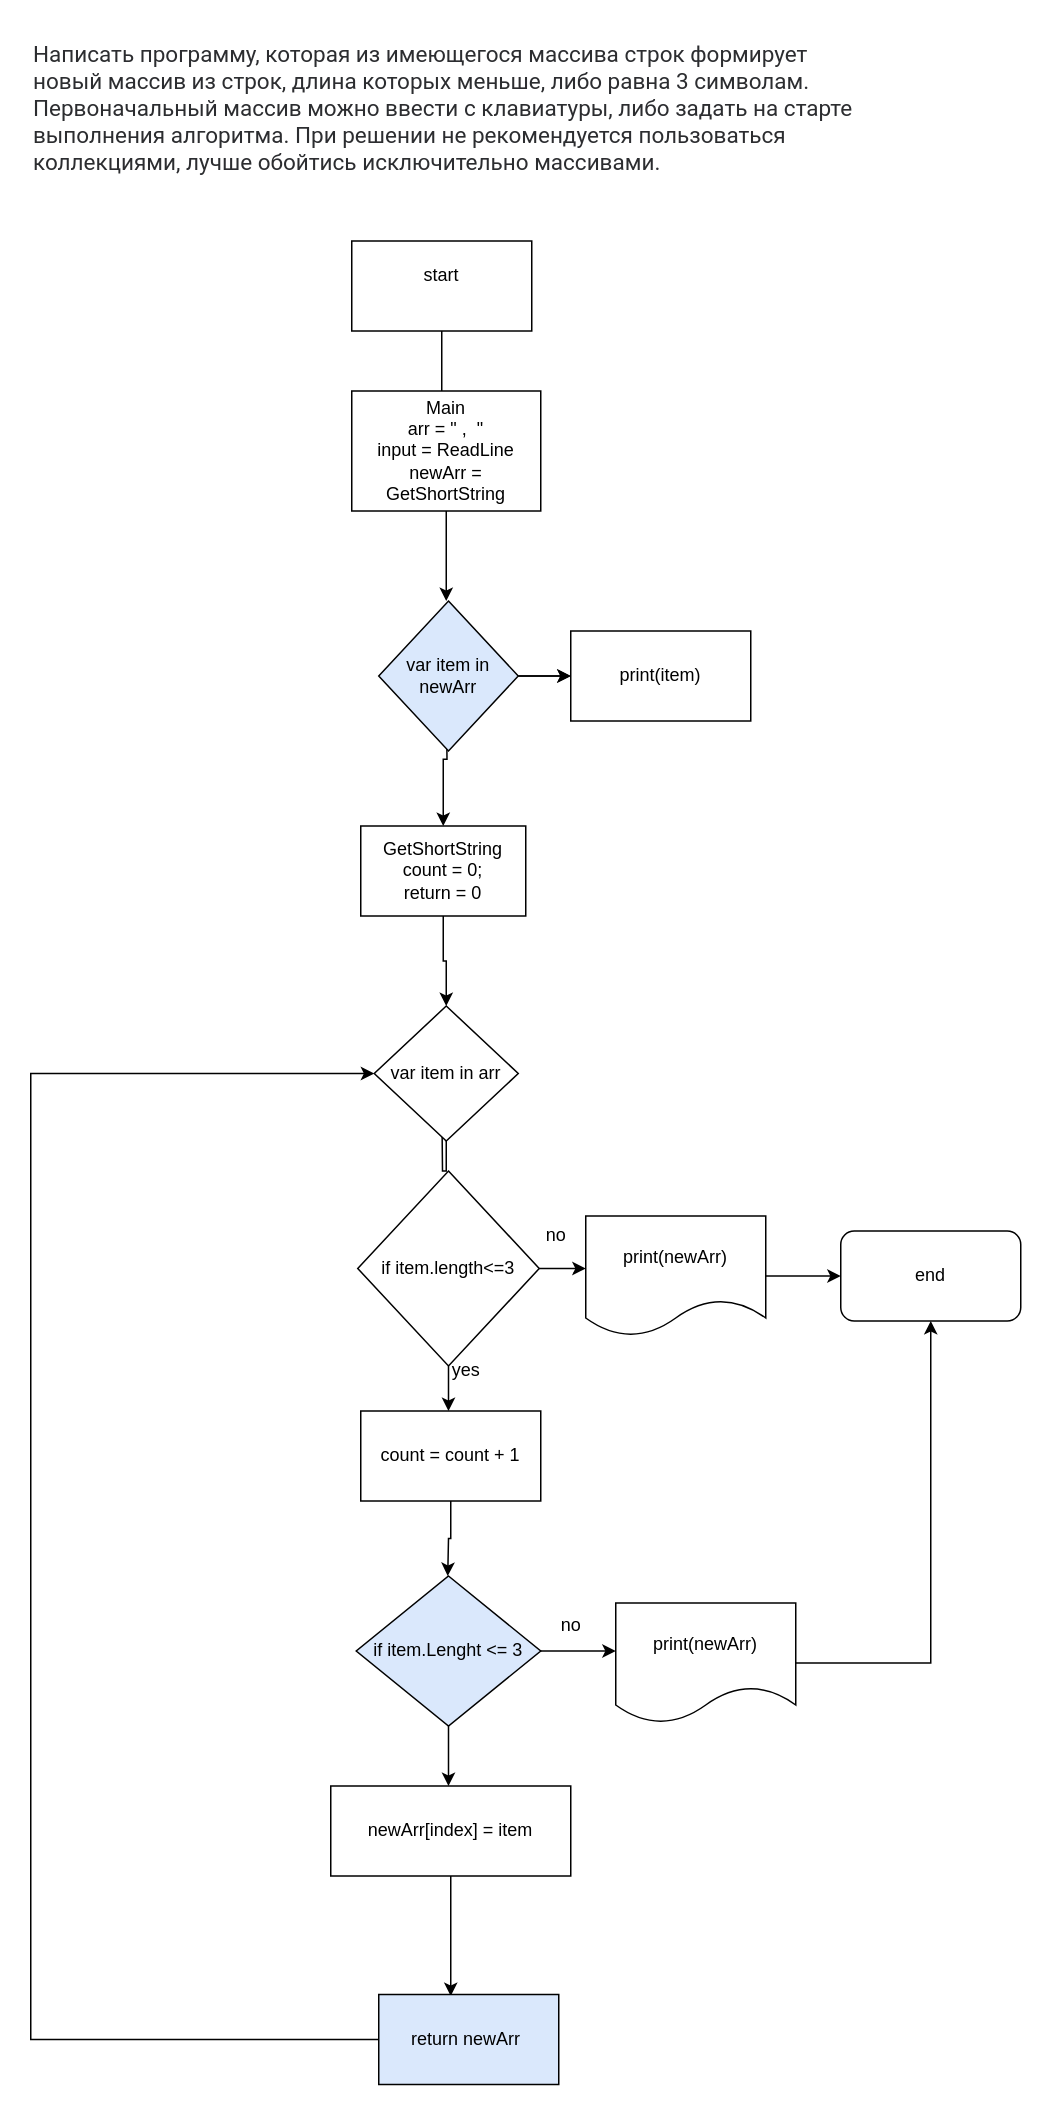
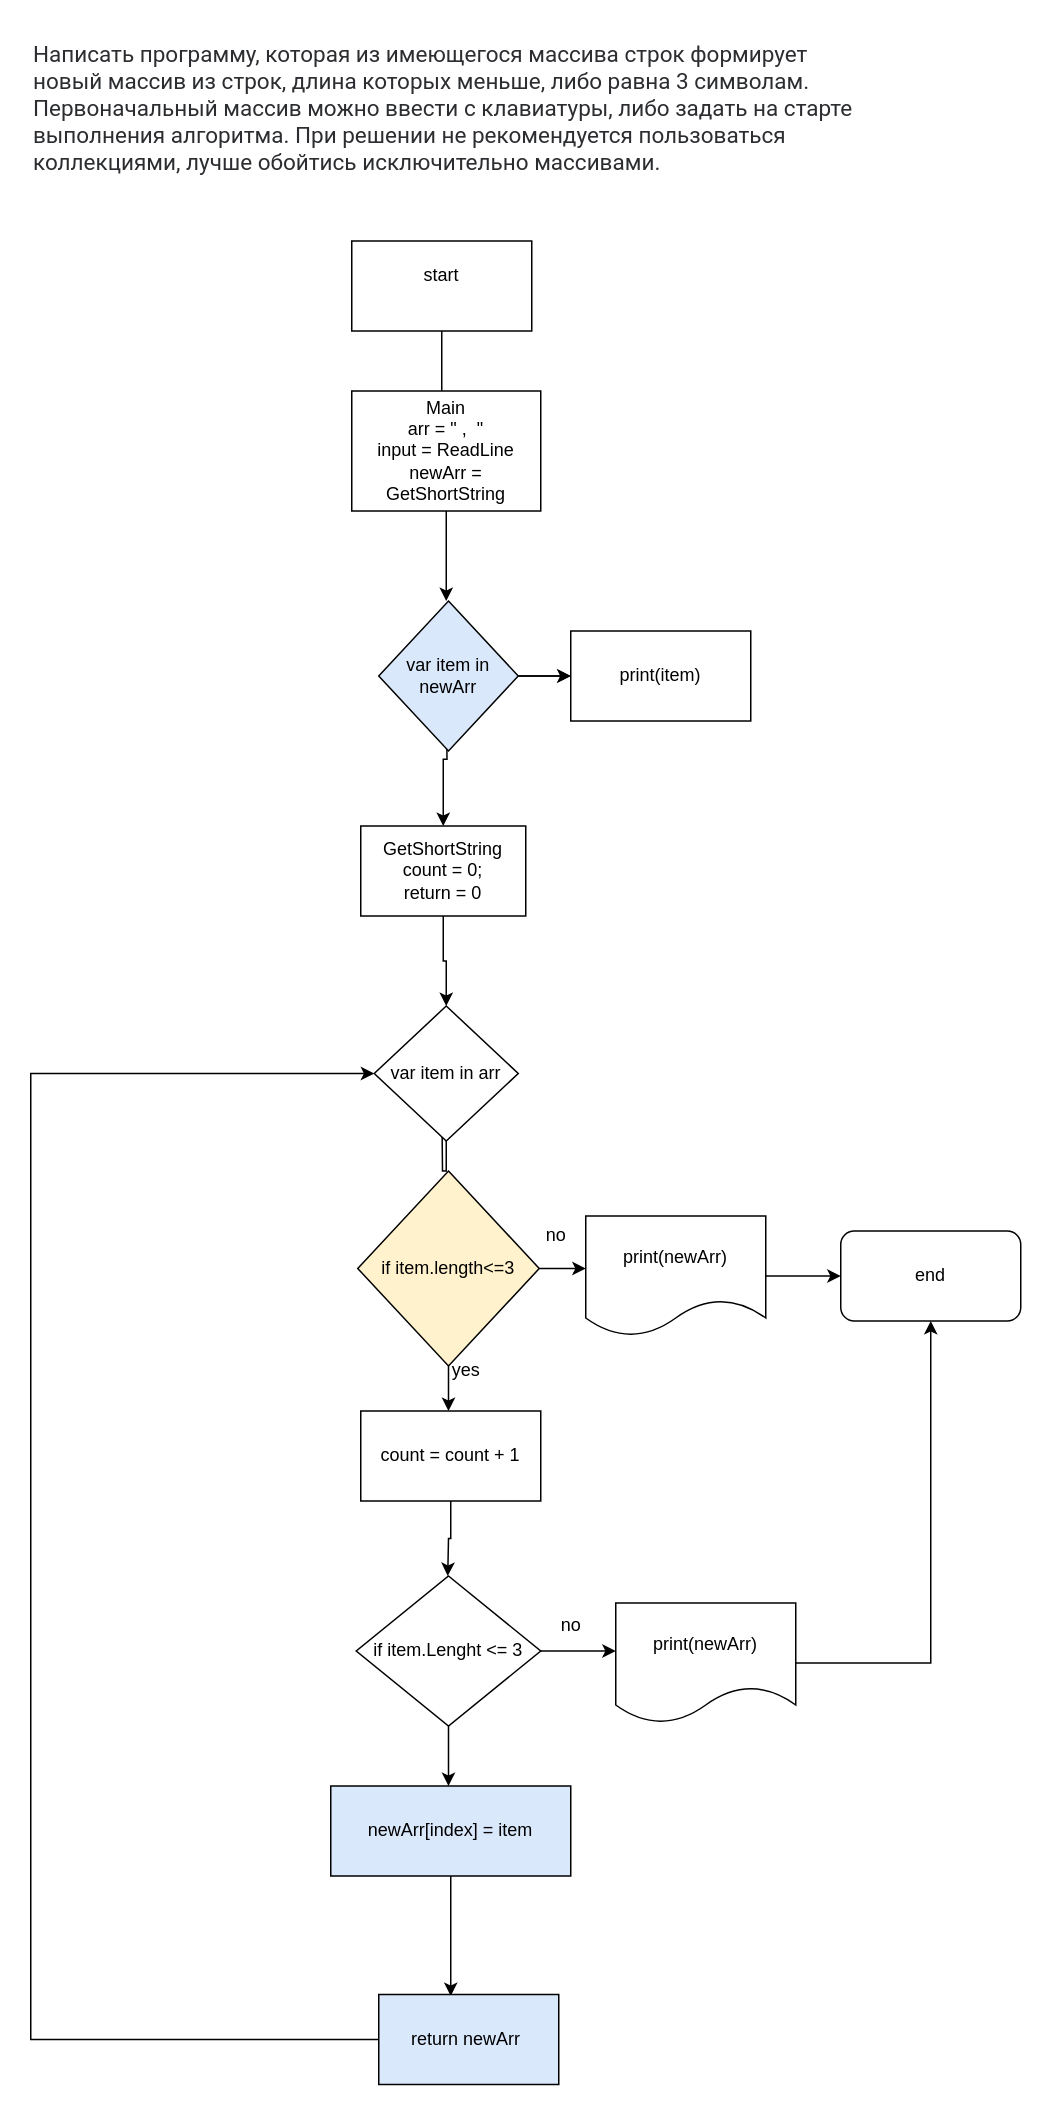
(449, 1268) -> (449, 1268)
(449, 1651) -> (449, 1651)
(451, 1831) -> (451, 1831)
